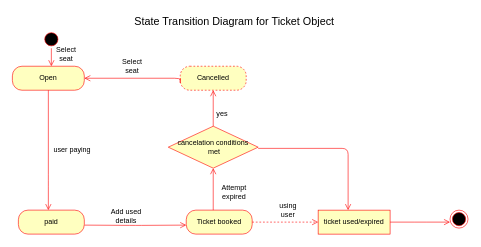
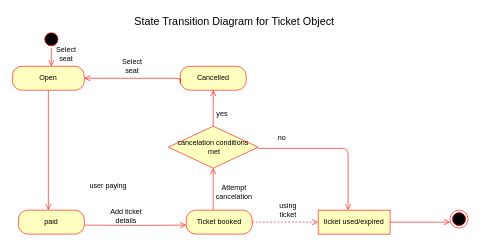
(213, 78) -> (213, 78)
none -> (282, 138)
(72, 150) -> (108, 186)
(234, 192) -> (234, 192)
(288, 210) -> (288, 210)
(126, 216) -> (126, 216)
